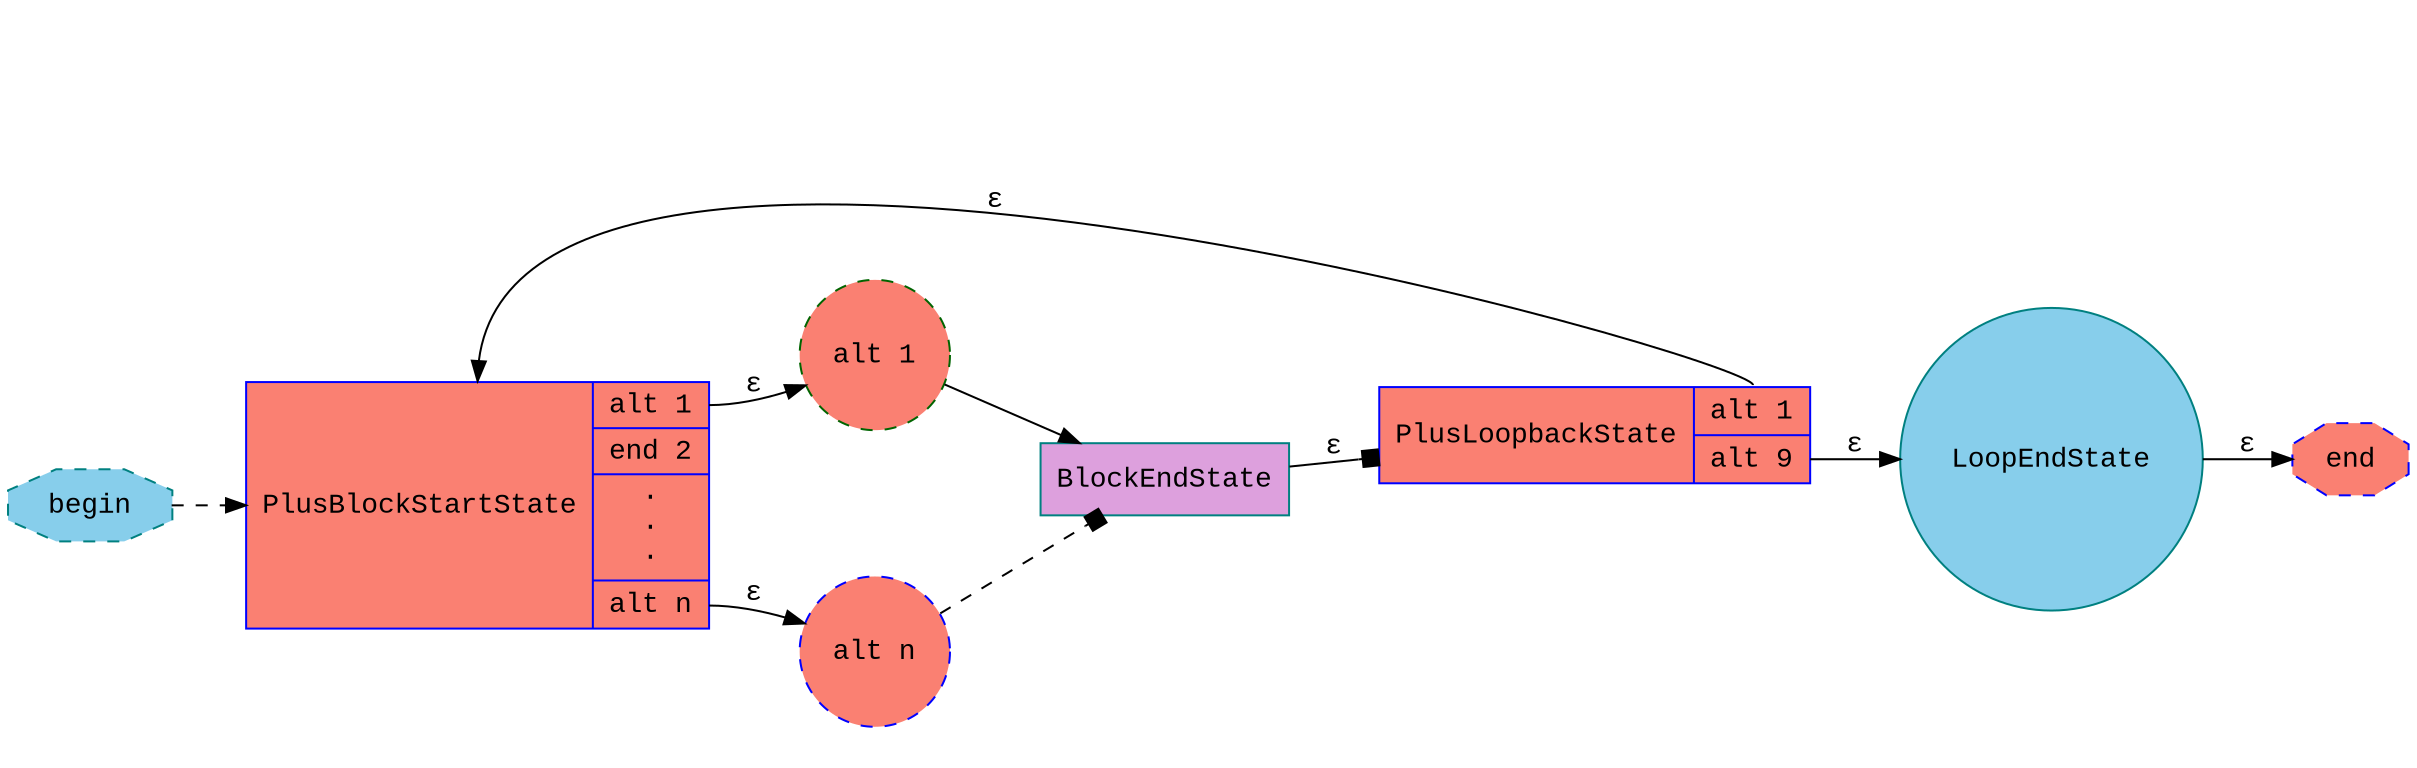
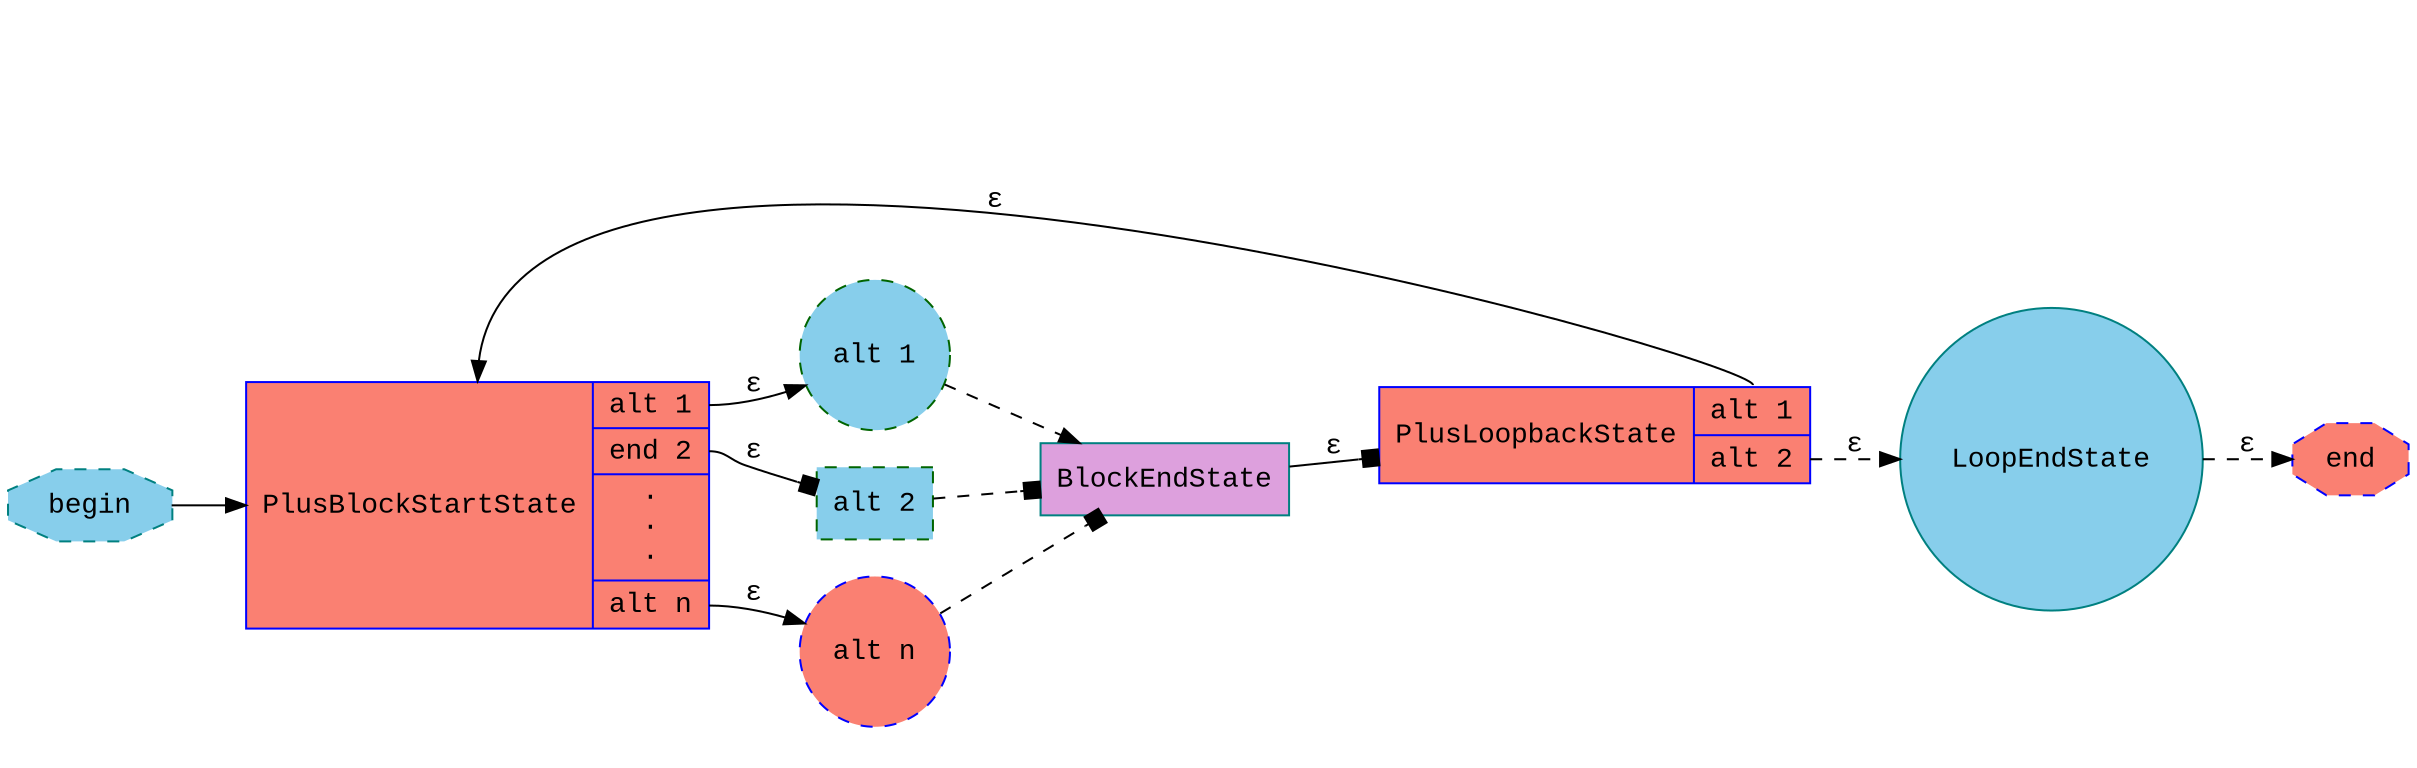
(875, 355) -> (875, 355)
(1003, 410) -> (1003, 410)
(1752, 458) -> (1752, 458)
(1845, 459) -> (1845, 459)
(2237, 459) -> (2237, 459)
none -> (875, 503)
(199, 505) -> (199, 505)
